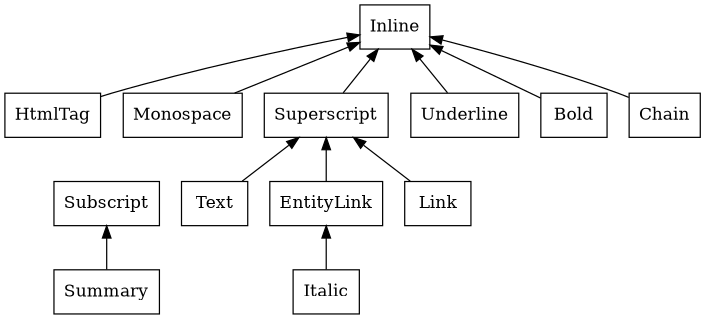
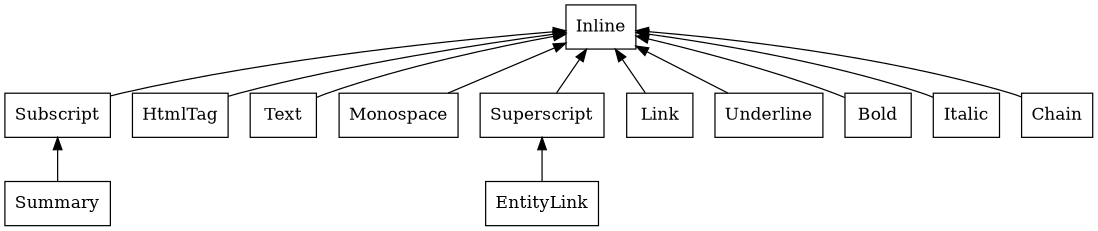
none -> (331, 56)
(265, 163) -> (434, 62)
(387, 163) -> (634, 76)
(326, 254) -> (792, 59)
